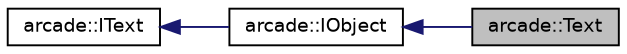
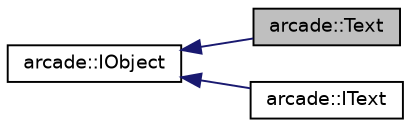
(204, 27) -> (226, 84)
